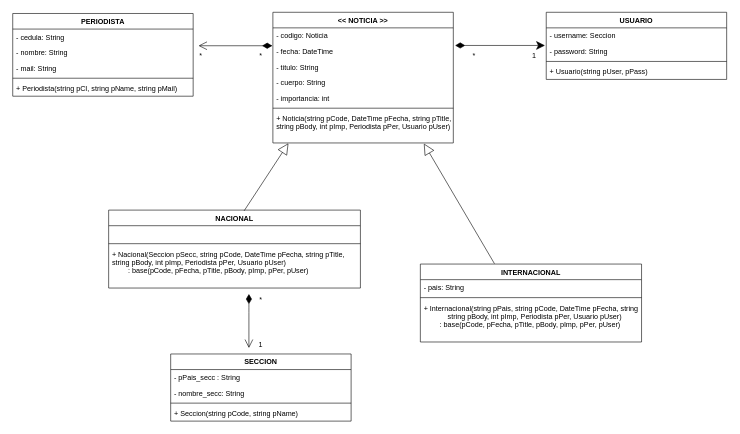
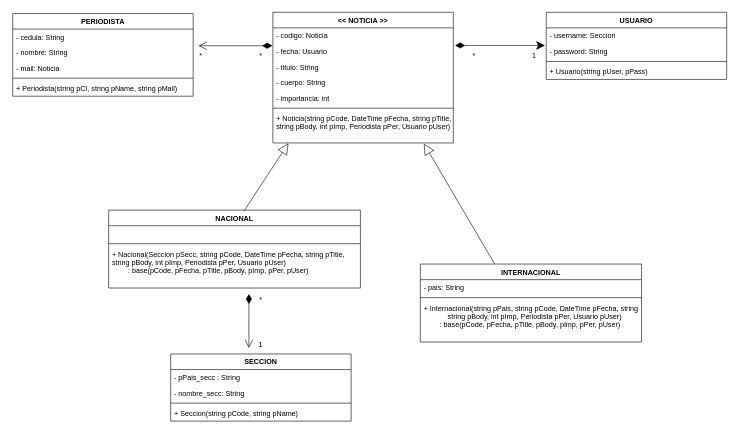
(307, 52) -> (305, 52)
(38, 68) -> (39, 68)
